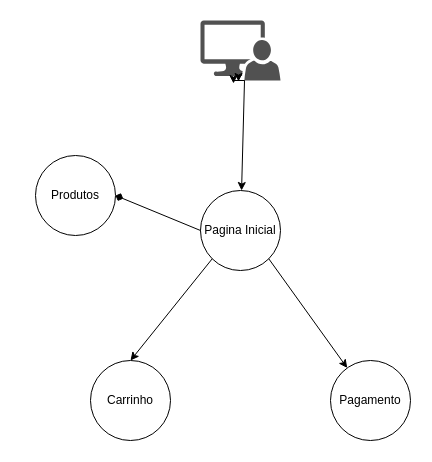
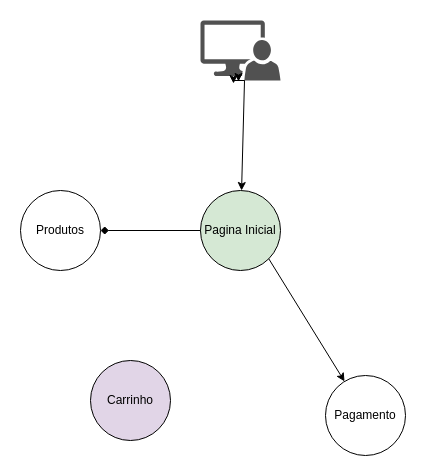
(76, 196) -> (61, 231)
(241, 231) -> (241, 231)
(173, 307) -> none
(131, 401) -> (131, 401)
(371, 401) -> (366, 416)
